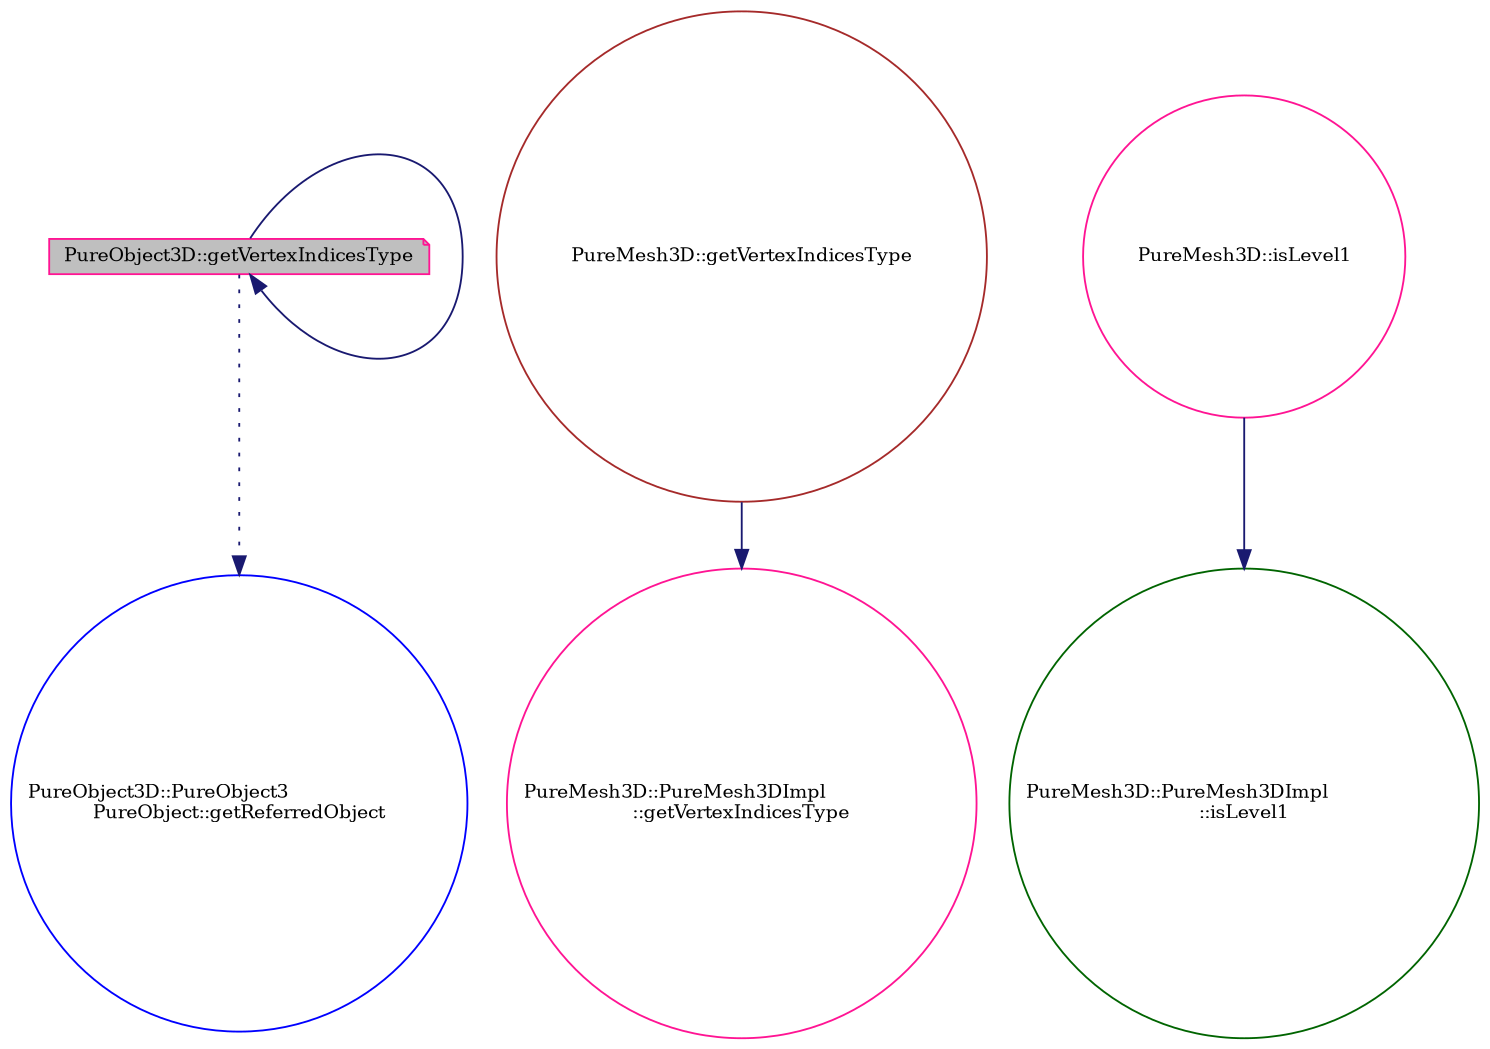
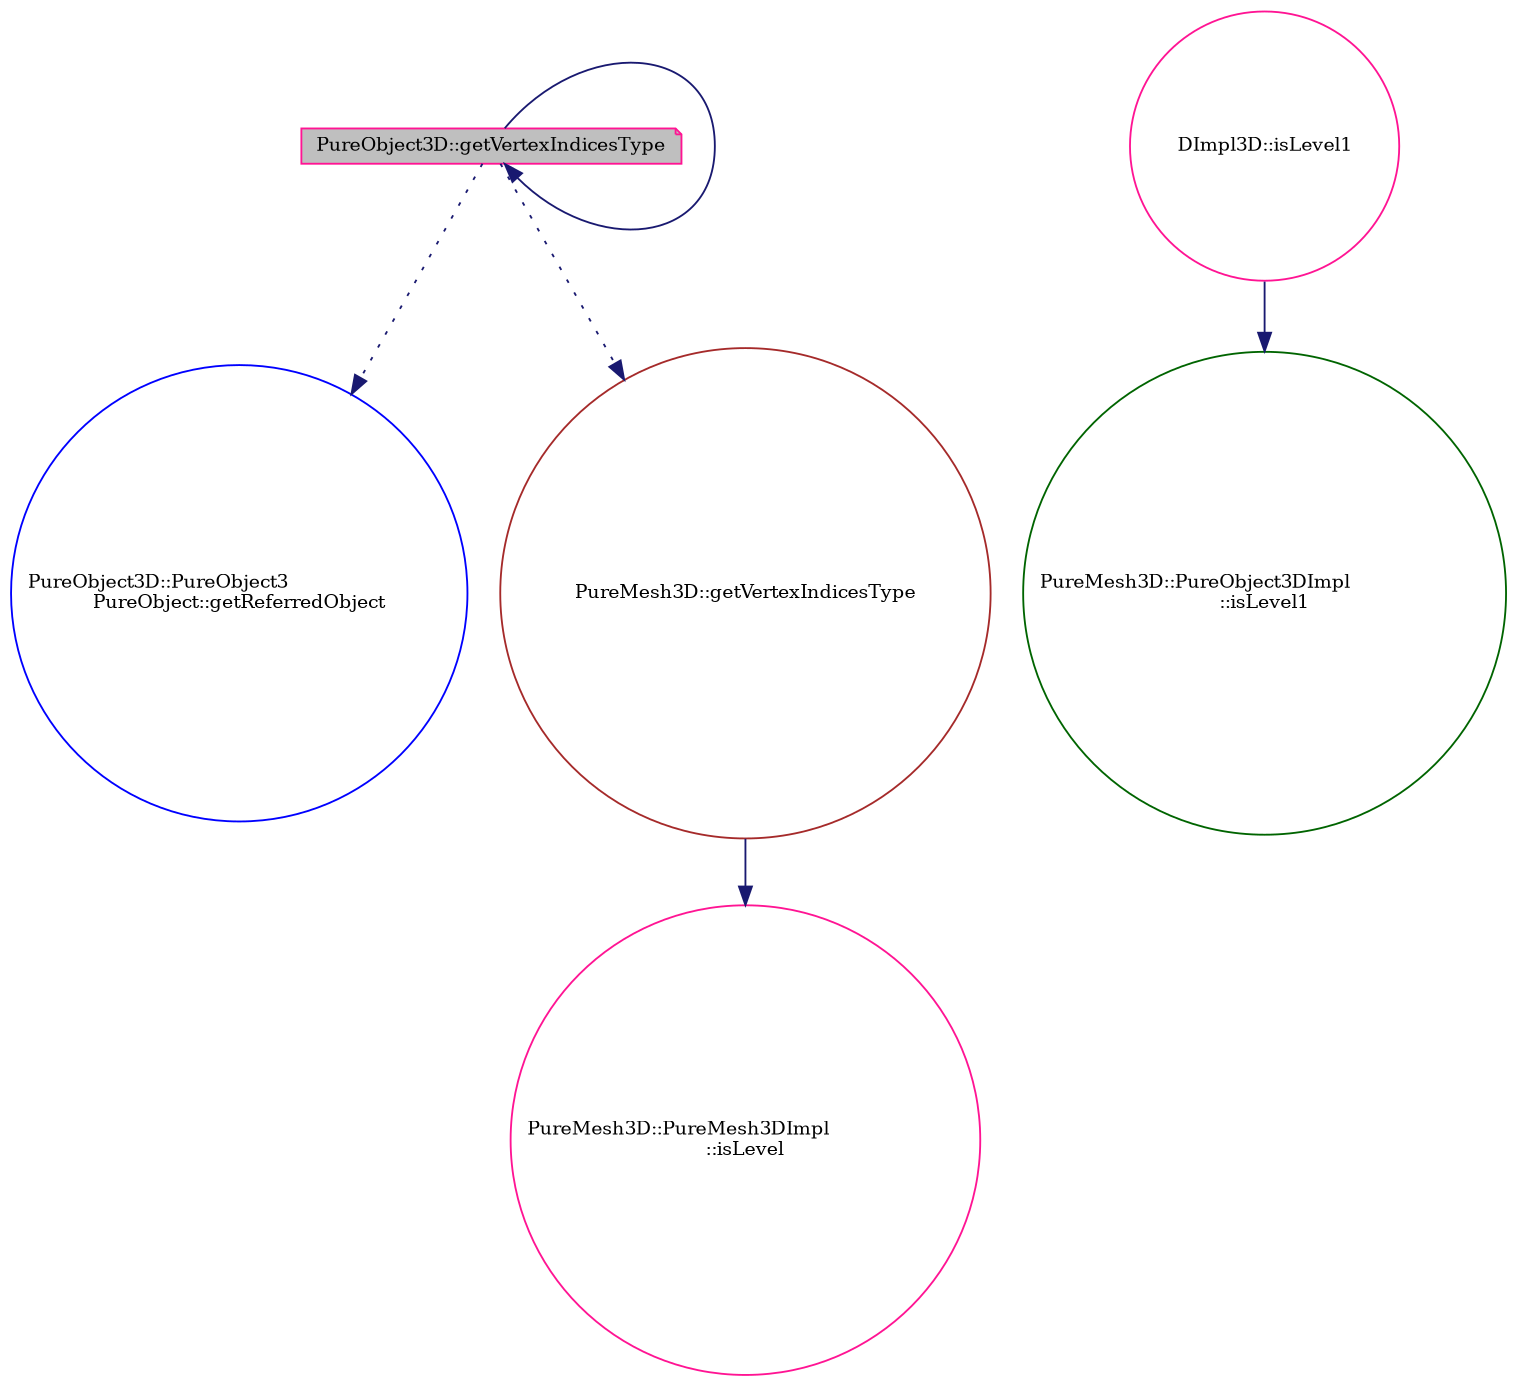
(1244, 257) -> (1265, 146)
none -> (558, 264)
(742, 803) -> (745, 1140)
(1244, 803) -> (1265, 593)
